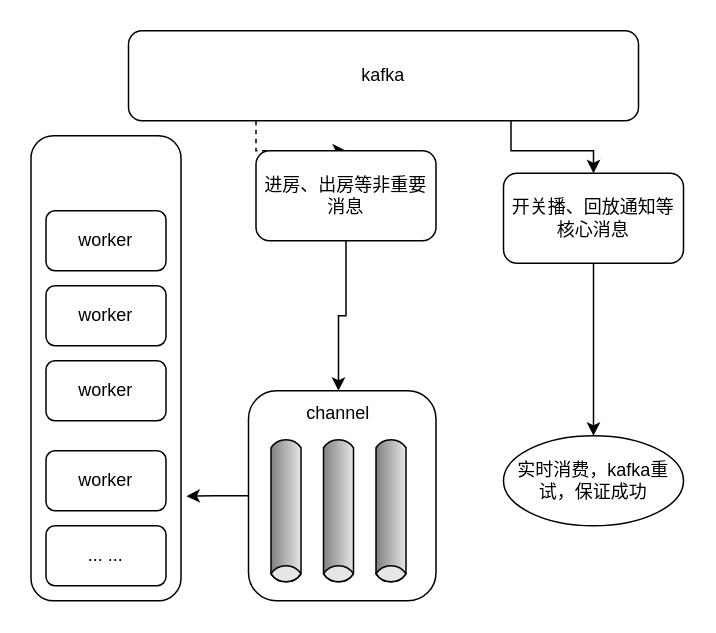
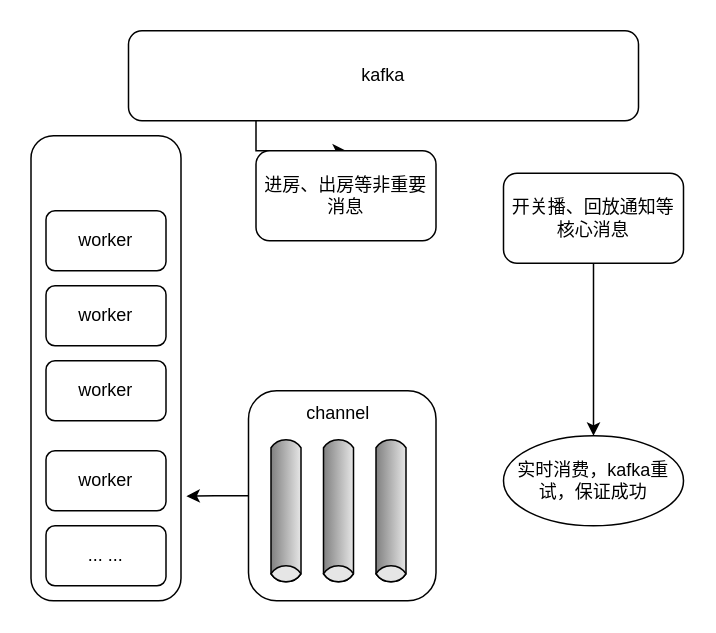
(256, 140) -> (256, 140)
(543, 151) -> none
(346, 314) -> none
